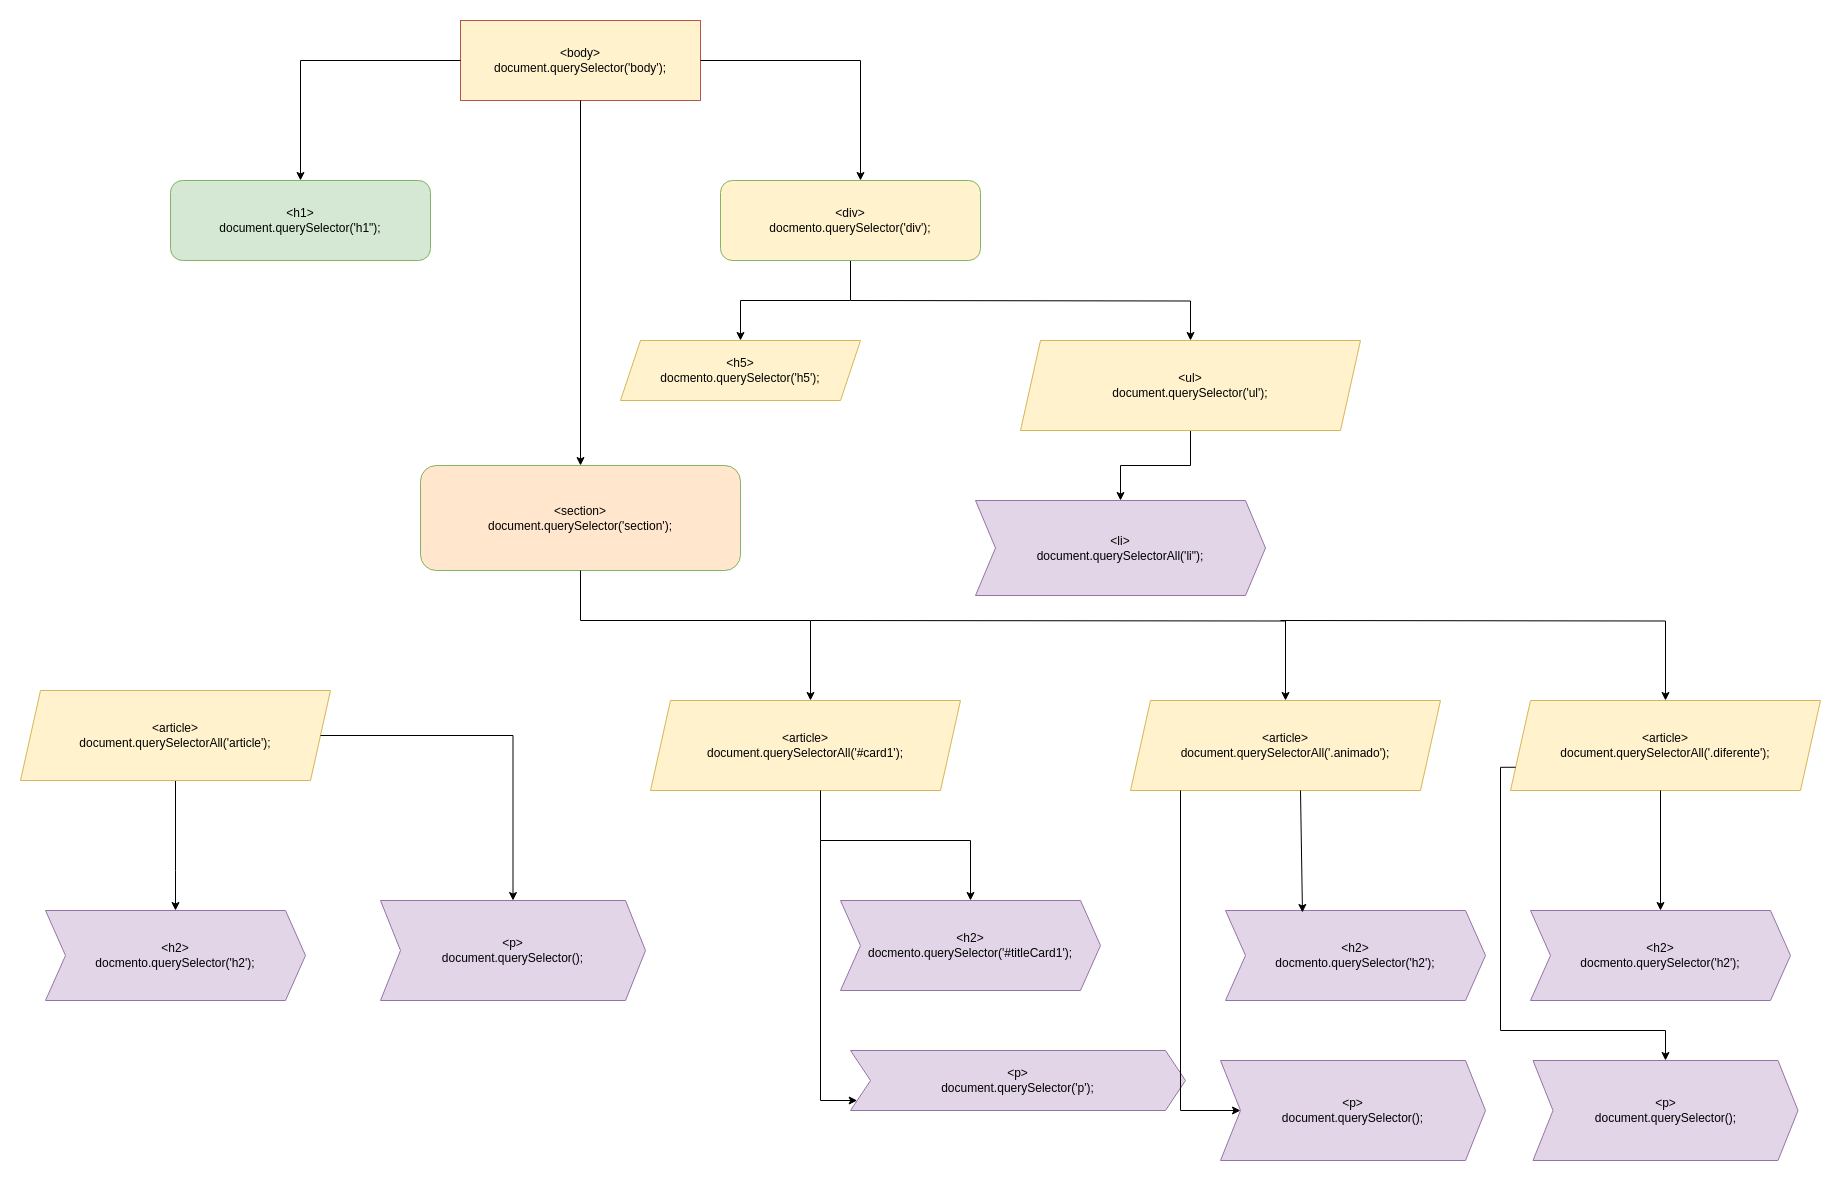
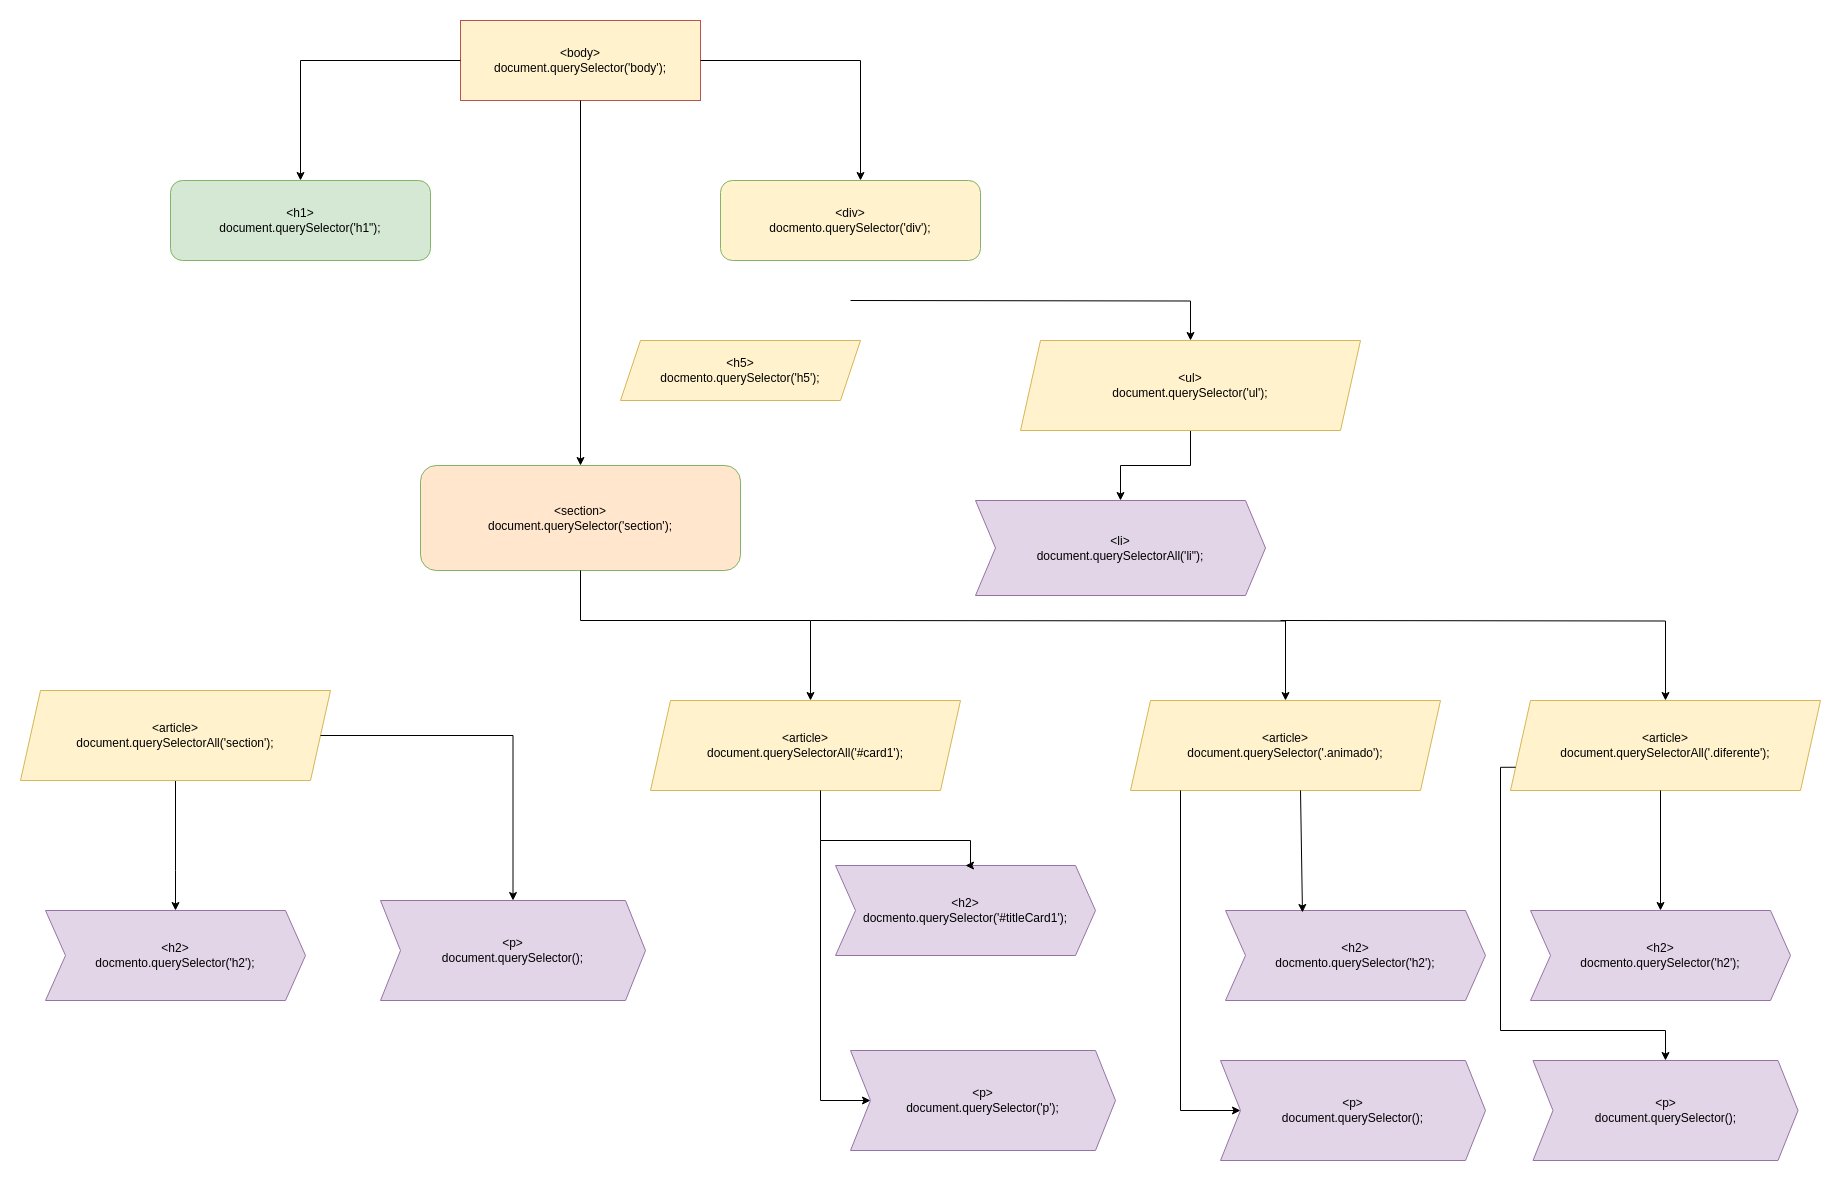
(800, 301) -> none
(176, 736) -> (176, 736)
(1286, 746) -> (1286, 746)
(971, 946) -> (966, 911)
(1018, 1081) -> (983, 1101)
